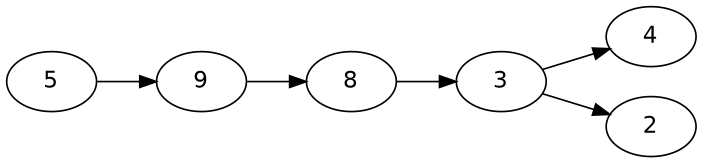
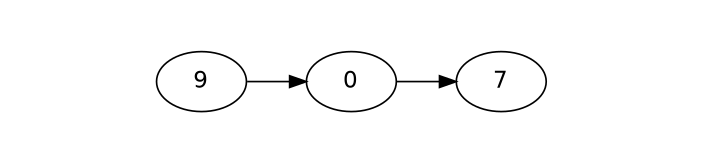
(651, 37) -> none
(52, 82) -> none
(351, 82) -> (351, 82)
(501, 82) -> (501, 82)
(651, 127) -> none
